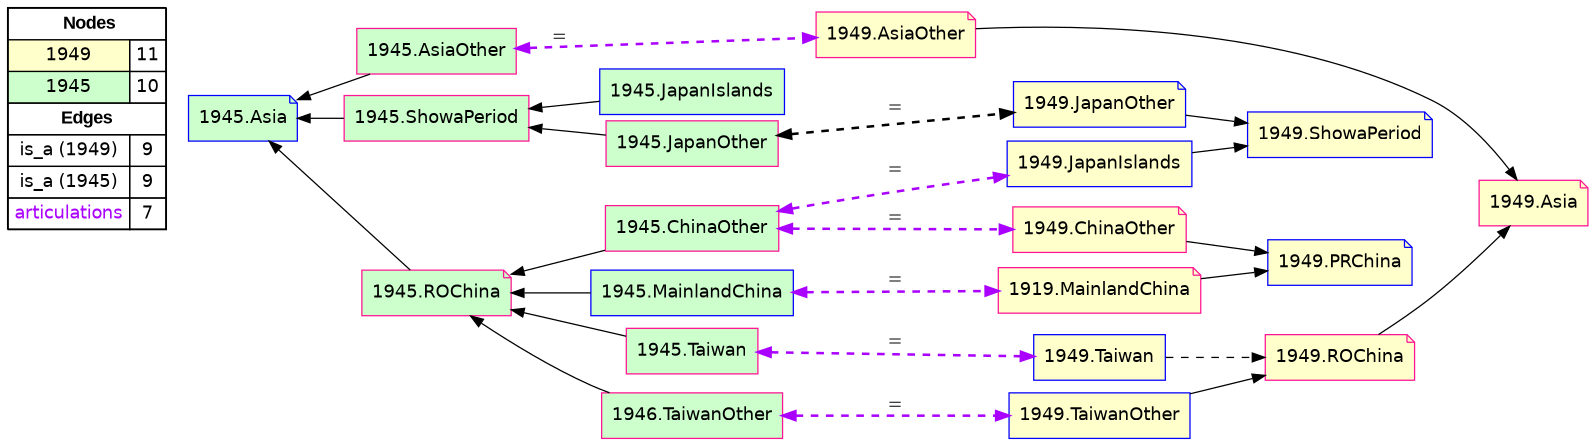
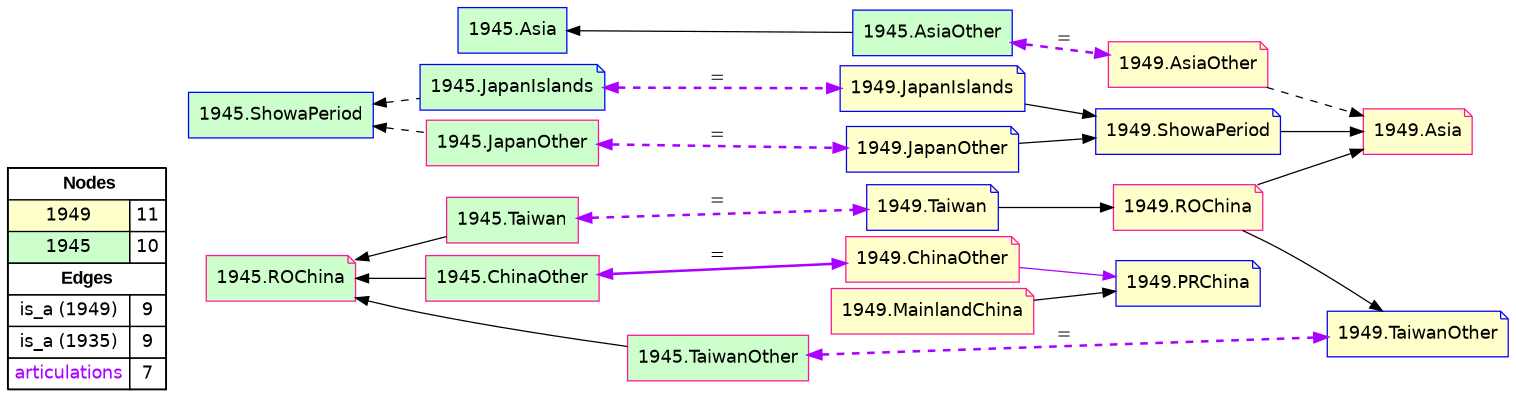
(1260, 46) -> (1309, 100)
(437, 51) -> (933, 33)
(692, 92) -> (512, 87)
(571, 104) -> (403, 100)
(243, 118) -> (512, 30)
(327, 118) -> none
(437, 118) -> (281, 115)
(896, 124) -> (723, 146)
(574, 132) -> (406, 130)
none -> (1315, 132)
(1100, 164) -> (933, 89)
(69, 182) -> (69, 342)
(893, 192) -> (722, 88)
(345, 210) -> none
(896, 229) -> (722, 269)
(1221, 246) -> (1061, 271)
(1100, 290) -> (933, 311)
(692, 293) -> none
(1100, 357) -> (933, 208)
(1209, 357) -> (1049, 208)
(1221, 386) -> (1308, 265)
(692, 416) -> (718, 358)
(1100, 416) -> (1418, 334)
